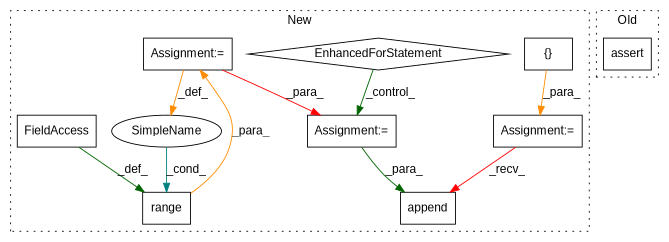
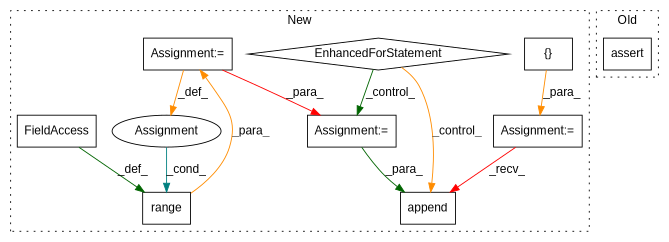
none -> (431, 121)
(167, 131) -> (167, 131)
